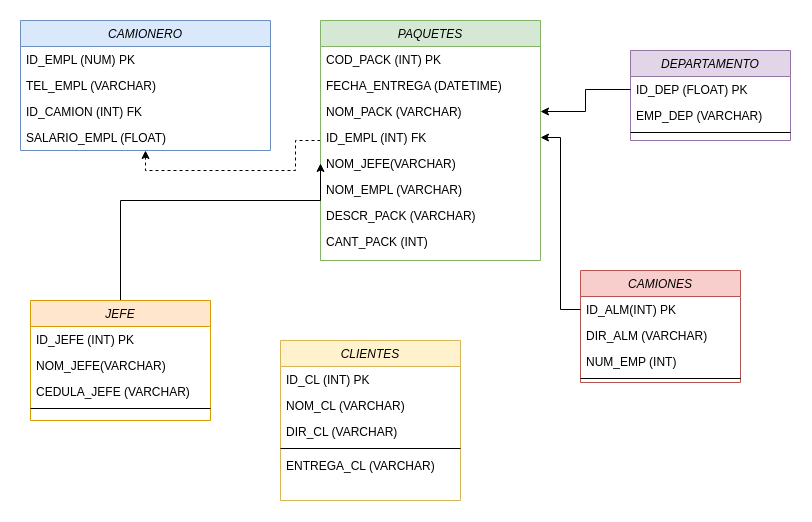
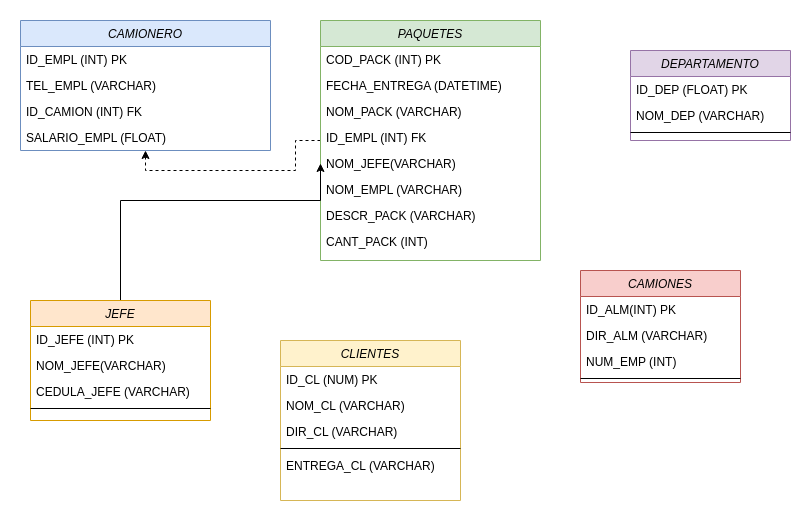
(77, 60) -> (77, 60)
(586, 98) -> none
(692, 116) -> (692, 116)
(561, 227) -> none
(330, 380) -> (330, 380)
